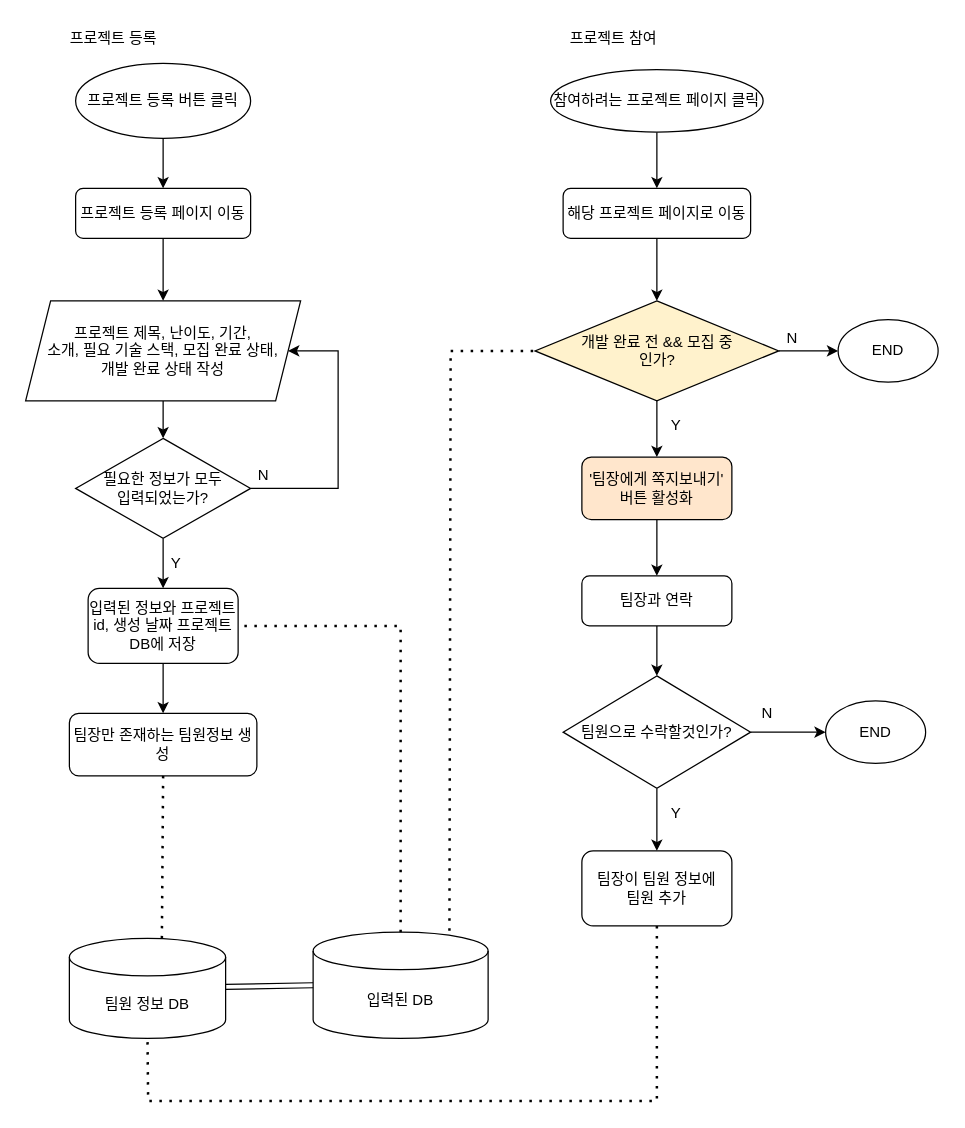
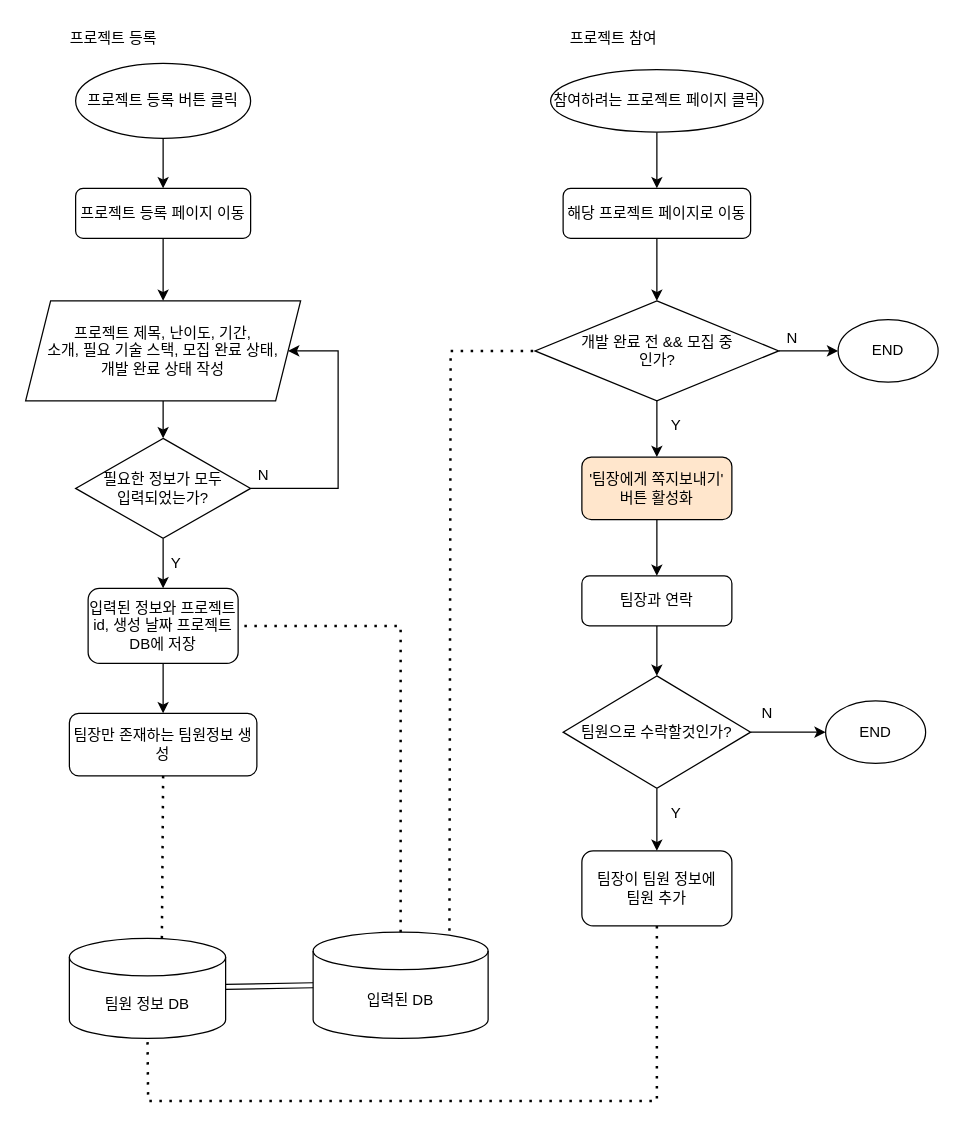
(657, 351) -> (657, 351)
